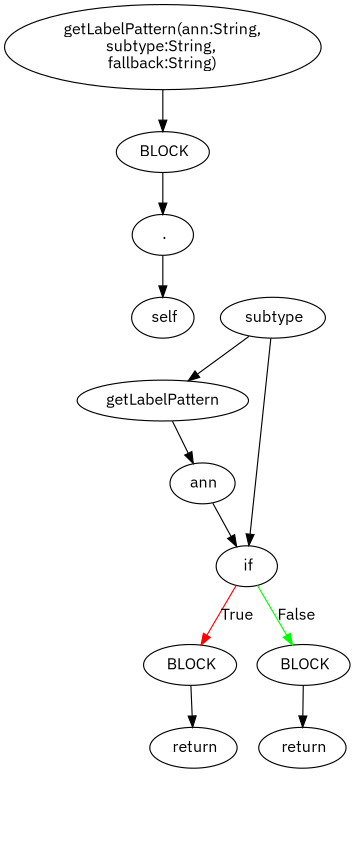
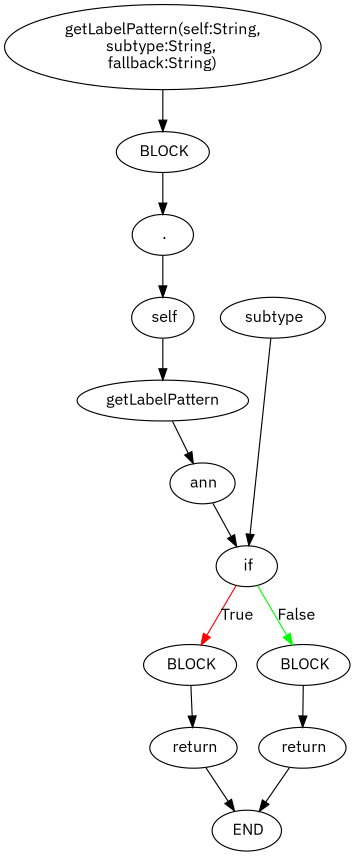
(163, 47) -> (163, 47)
(223, 355) -> (163, 354)
none -> (247, 831)
